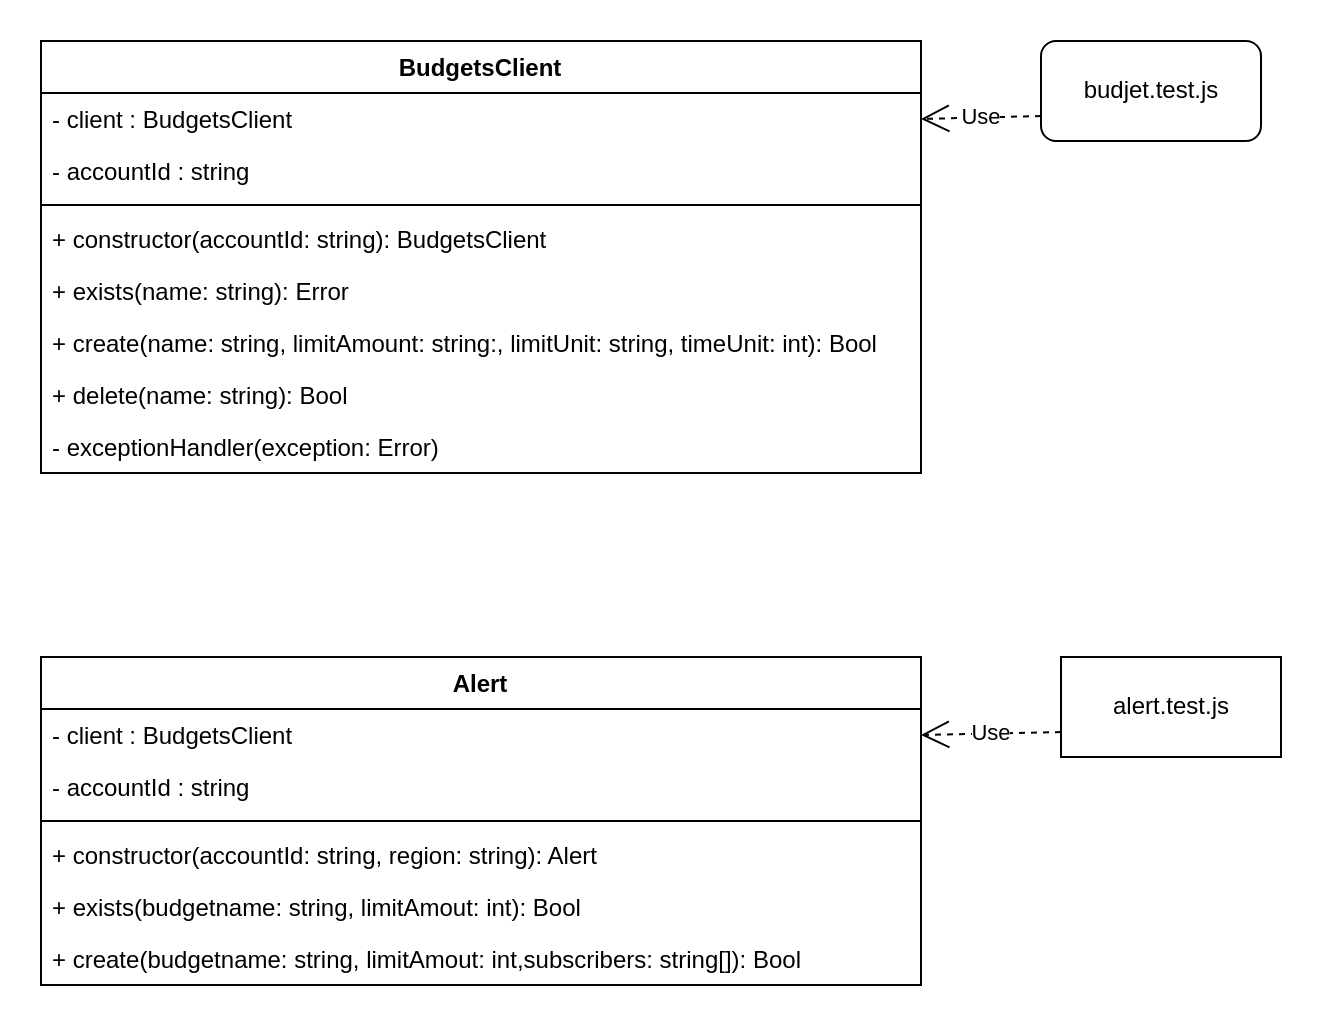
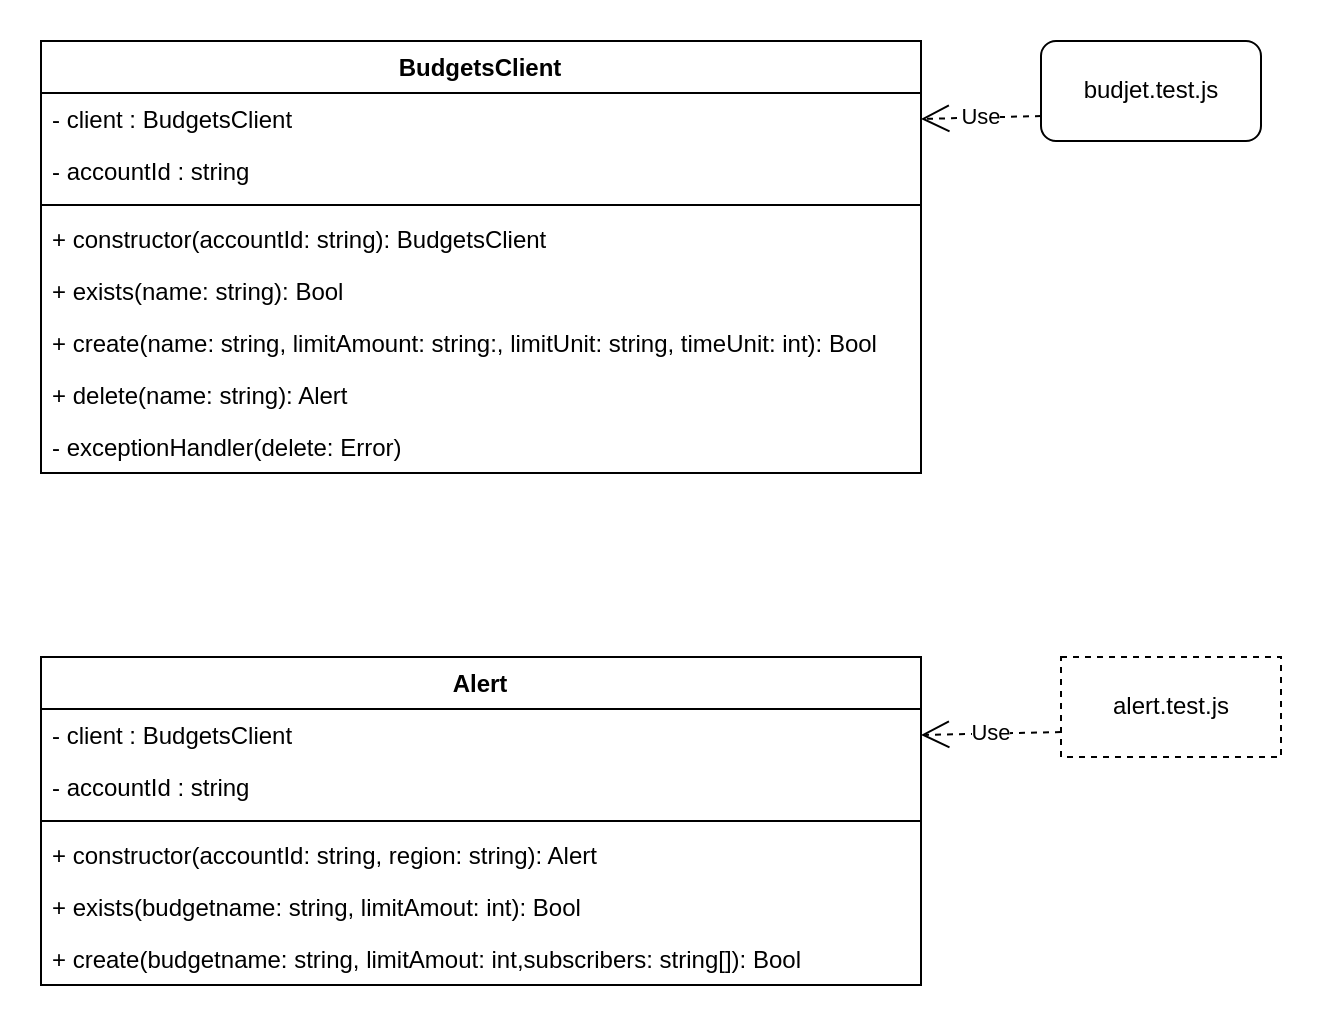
(228, 292) -> (218, 292)
(218, 396) -> (225, 396)
(275, 448) -> (255, 448)
(1171, 707) -> (1171, 707)
